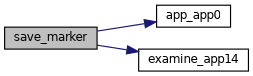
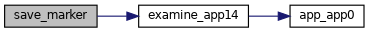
(121, 27) -> (263, 16)
